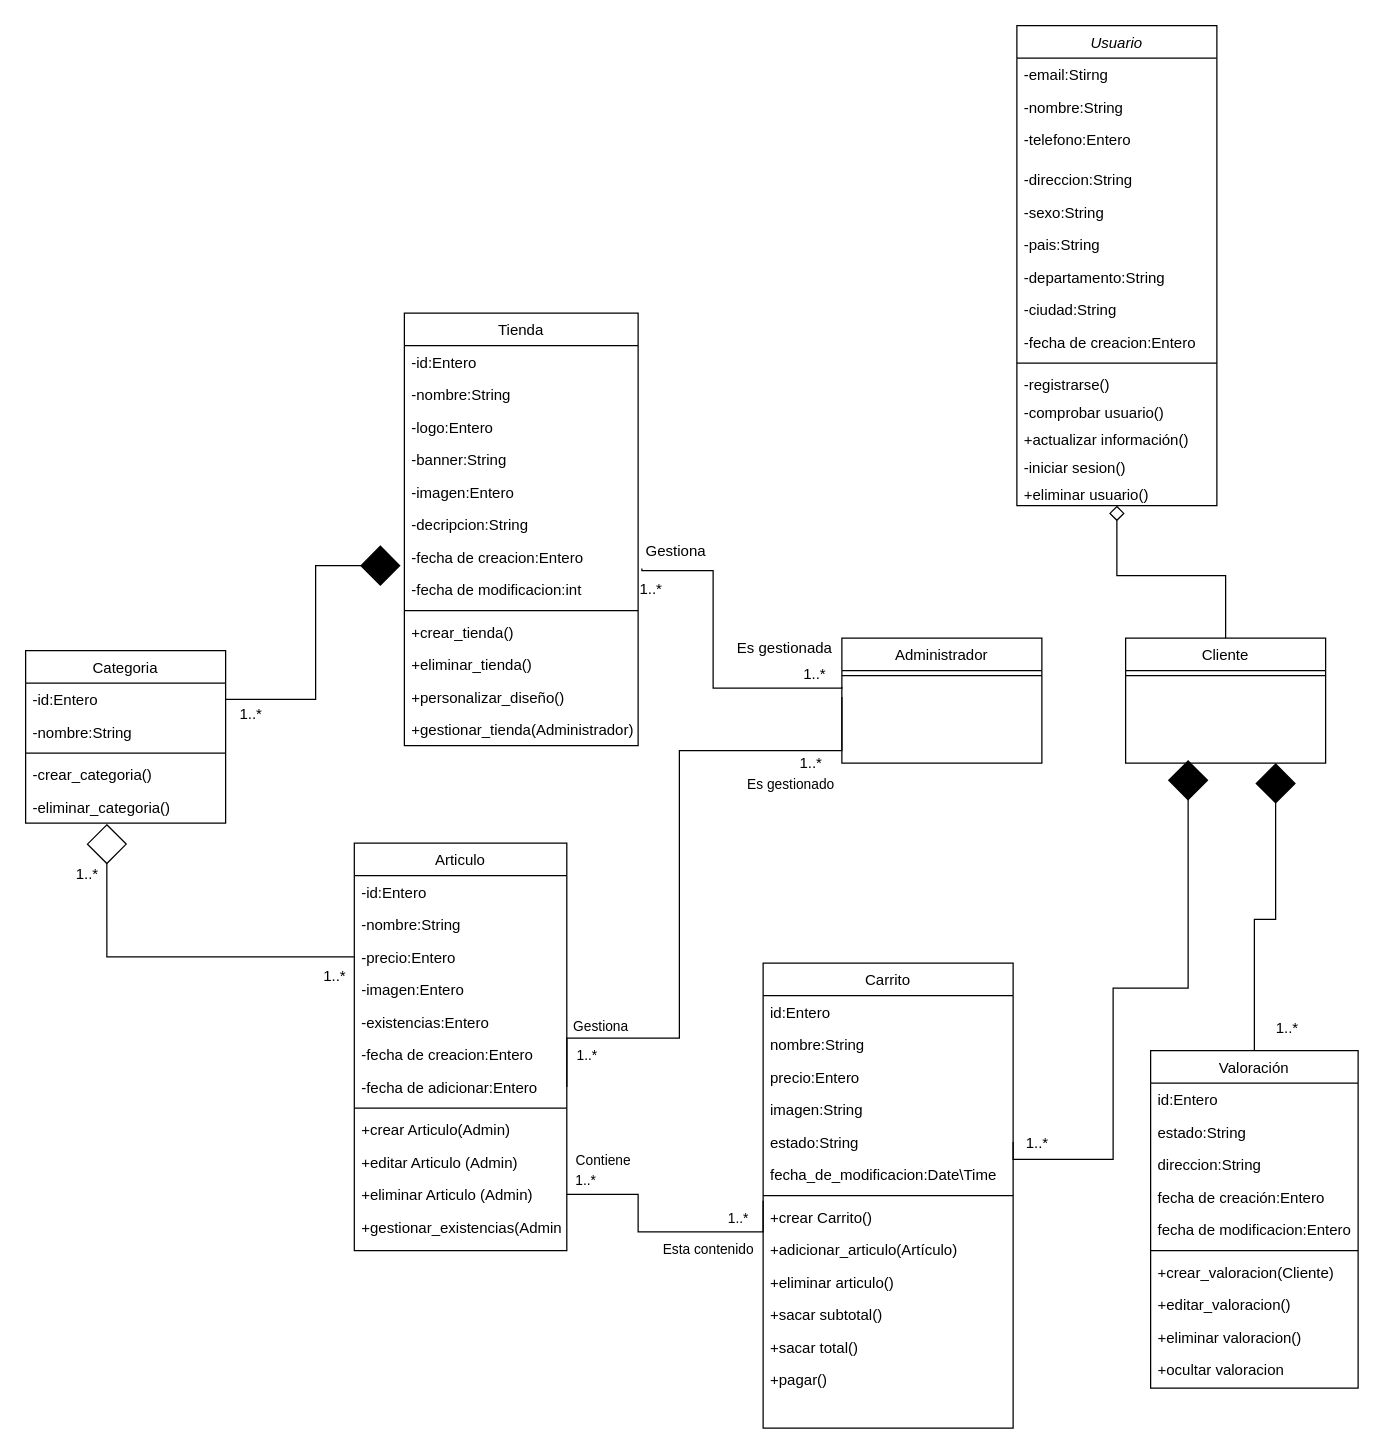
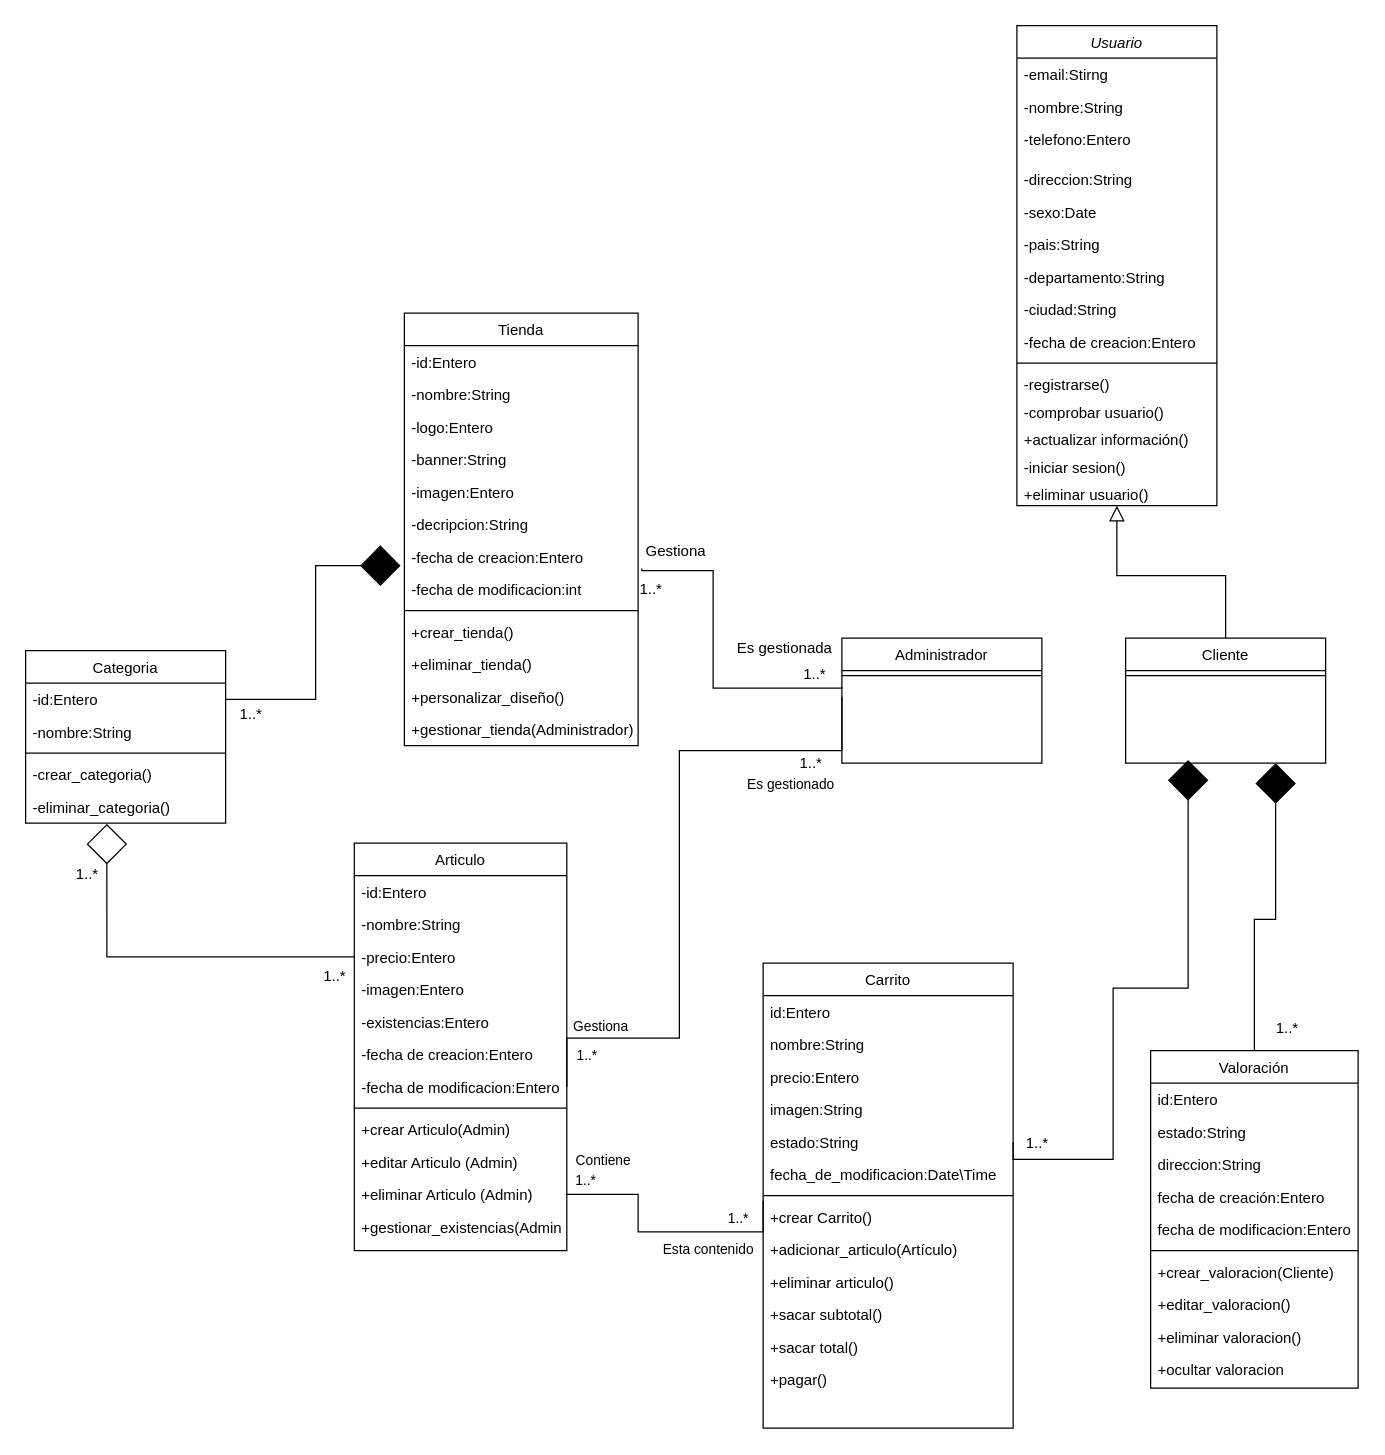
(1070, 213) -> (1064, 213)
(1117, 522) -> (1117, 522)
(461, 1088) -> (471, 1088)
